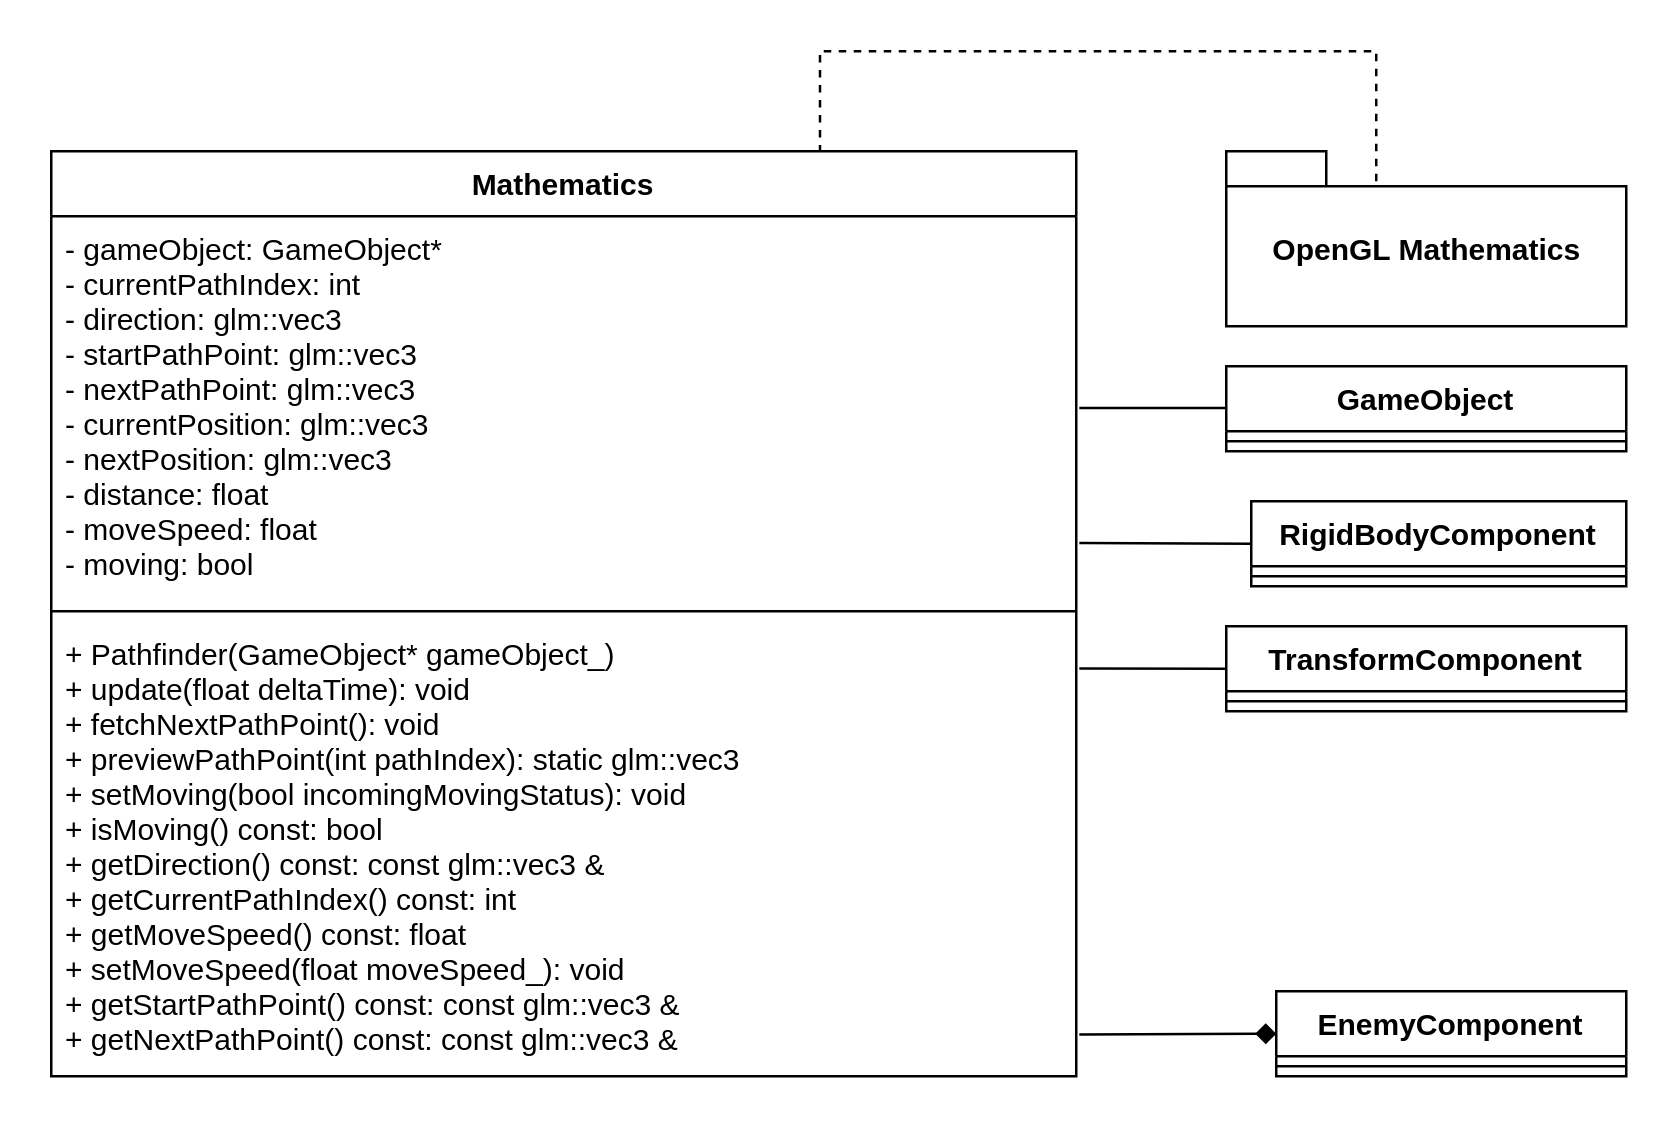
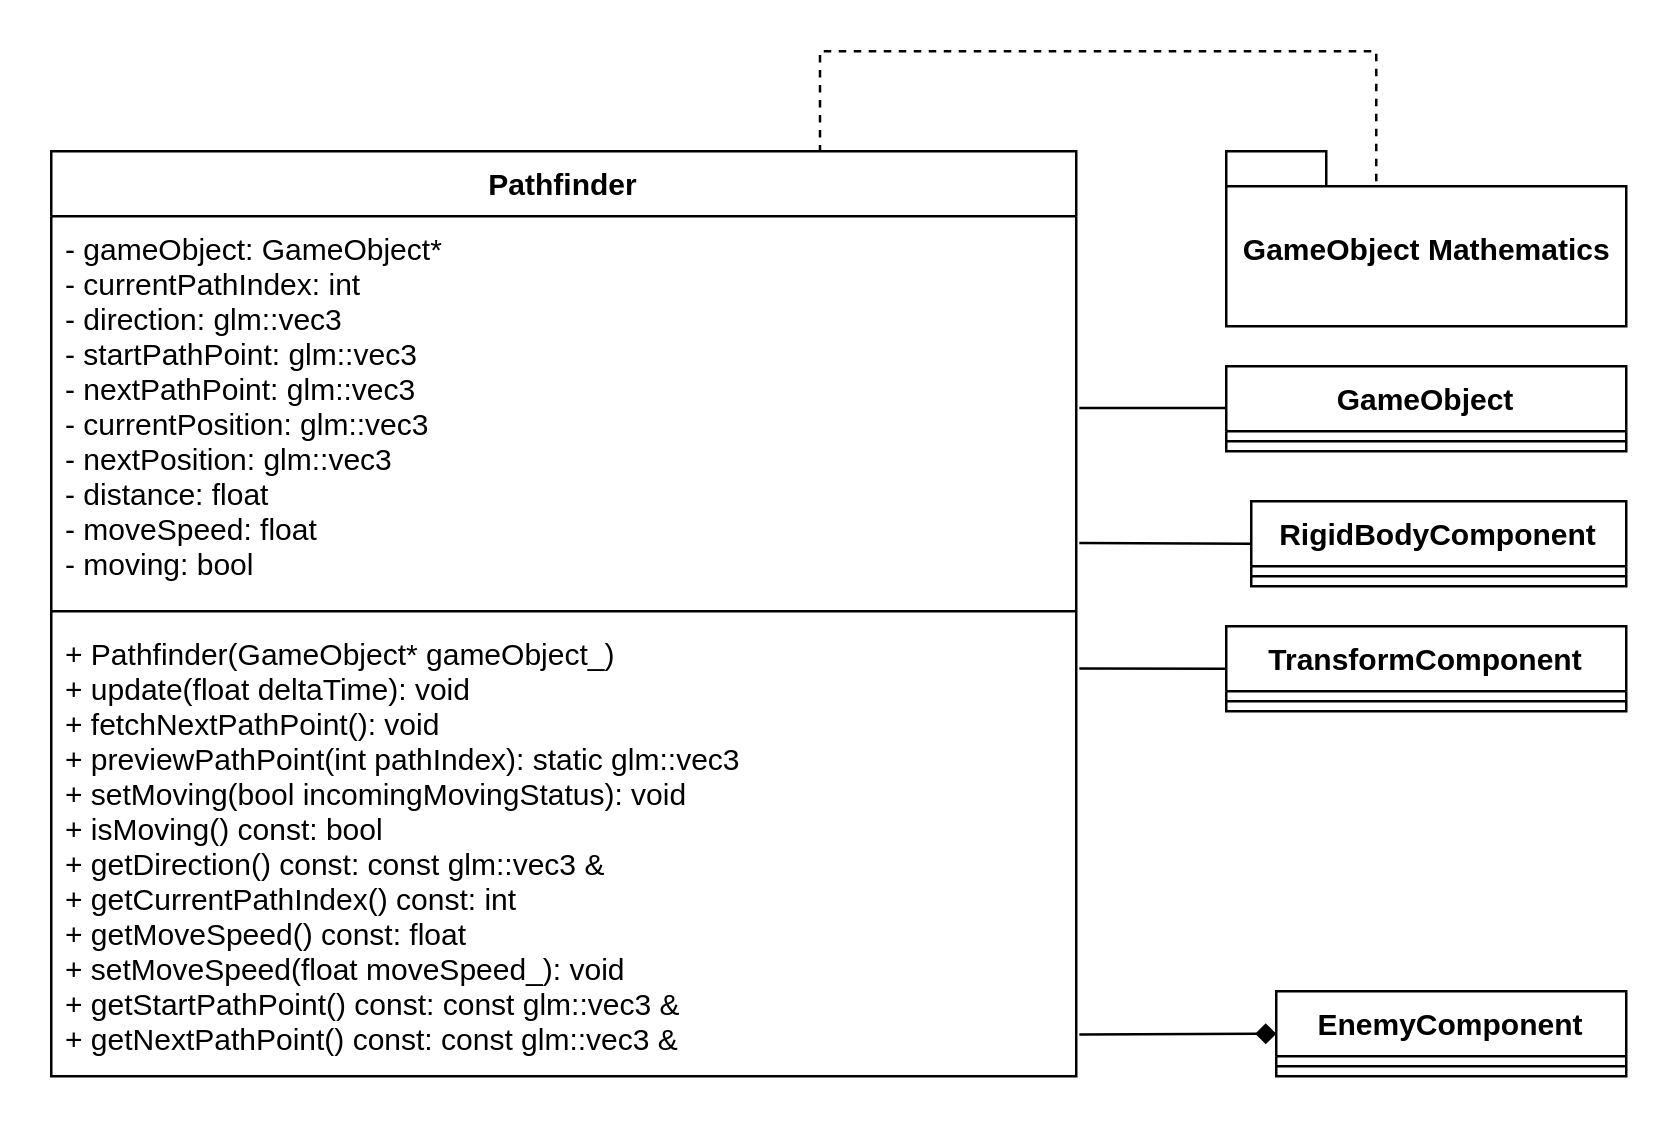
(563, 185) -> (563, 185)
(1428, 251) -> (1428, 251)
